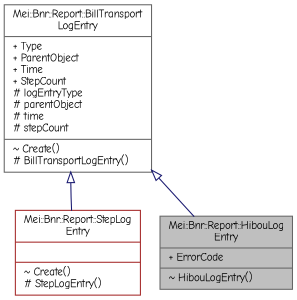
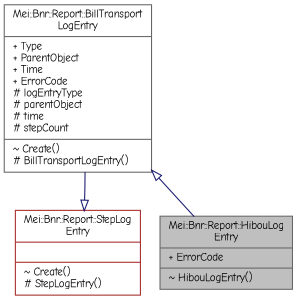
(40, 82) -> (40, 82)
(71, 197) -> (85, 186)
